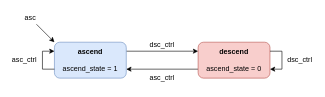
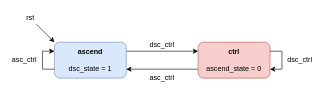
(30, 18) -> (30, 18)
(90, 60) -> (90, 60)
(234, 60) -> (234, 60)
